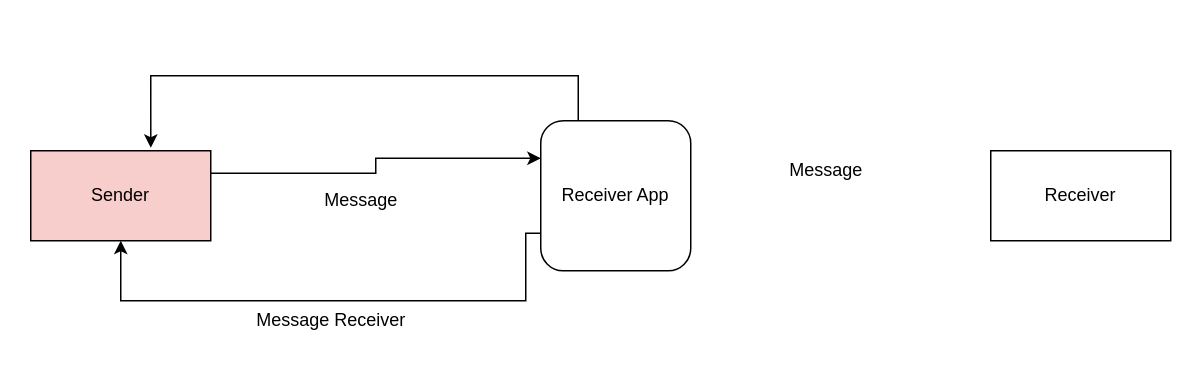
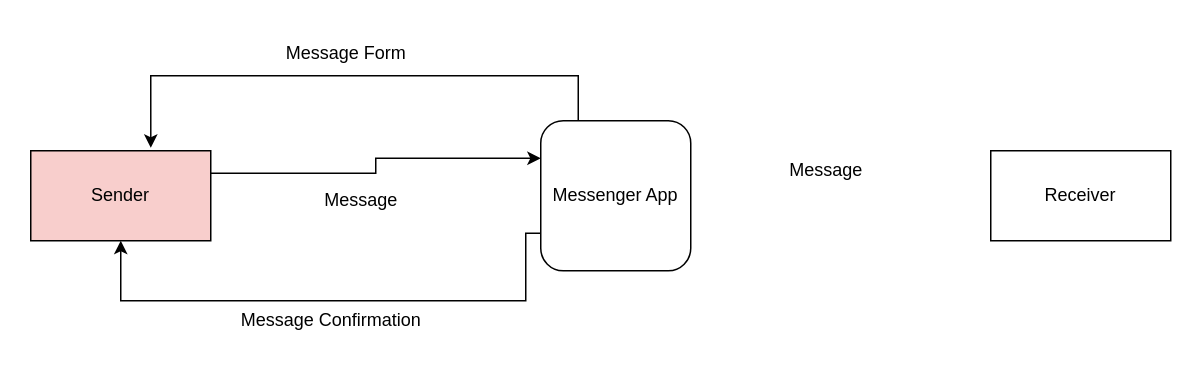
none -> (346, 53)
(616, 196) -> (616, 196)
(332, 320) -> (332, 320)
